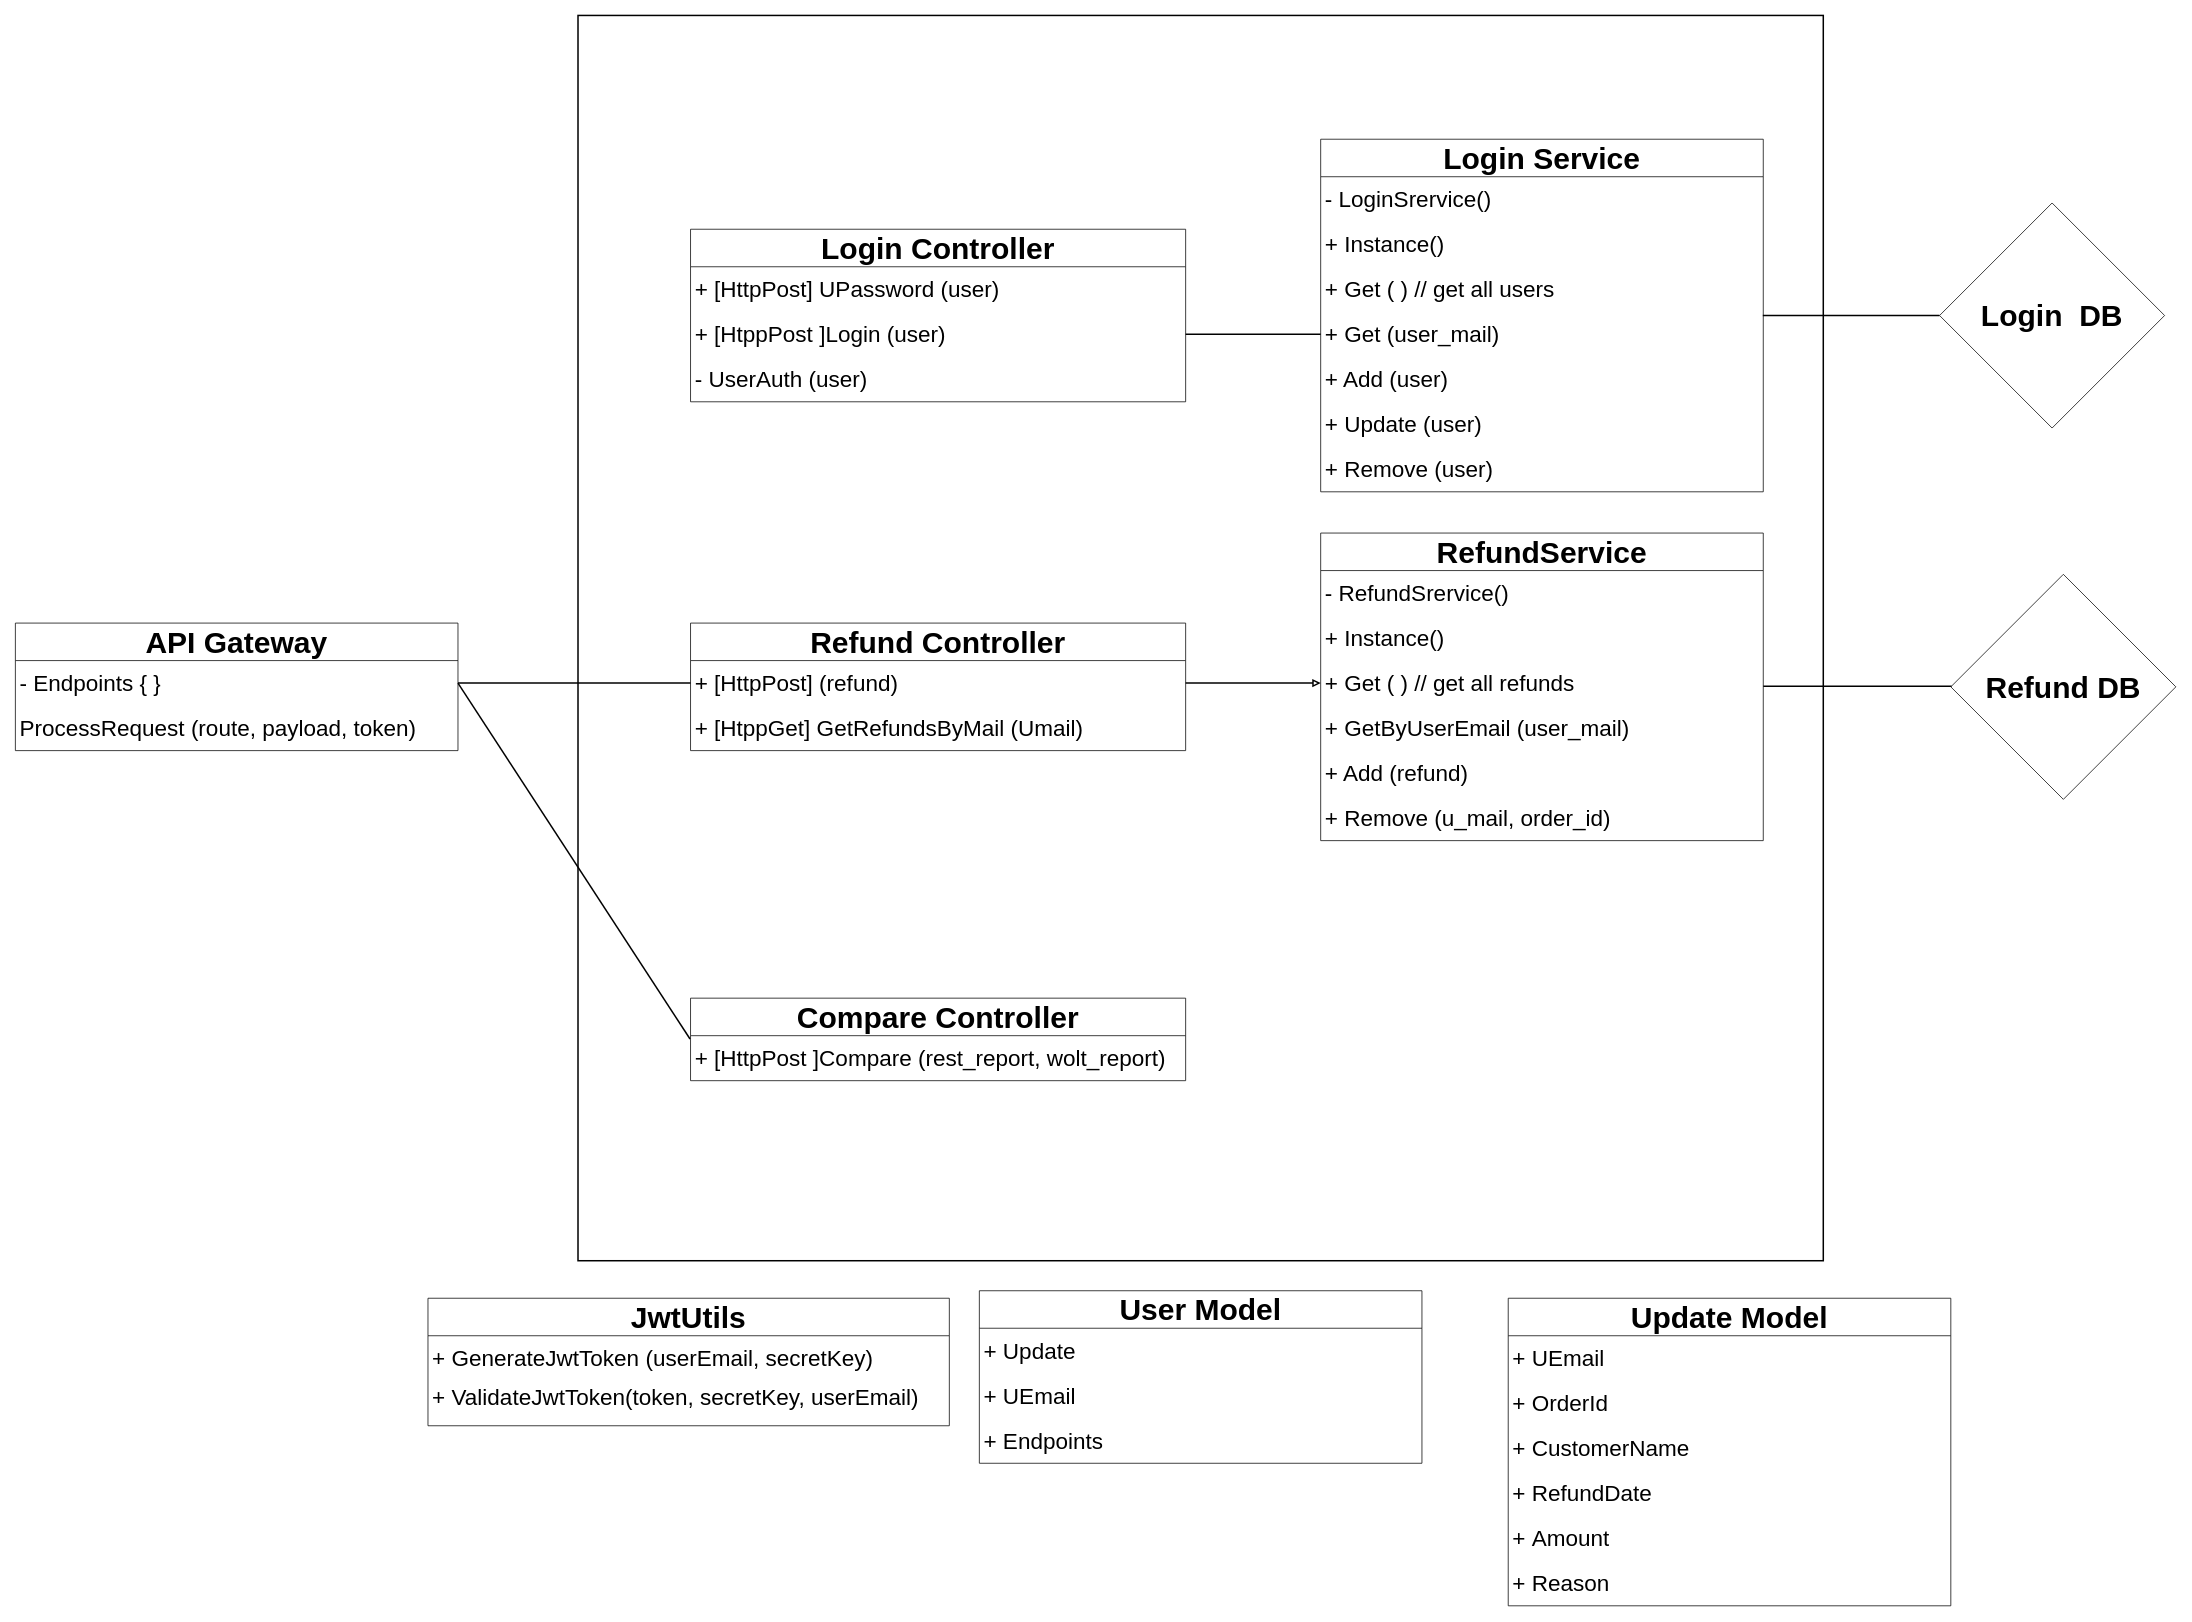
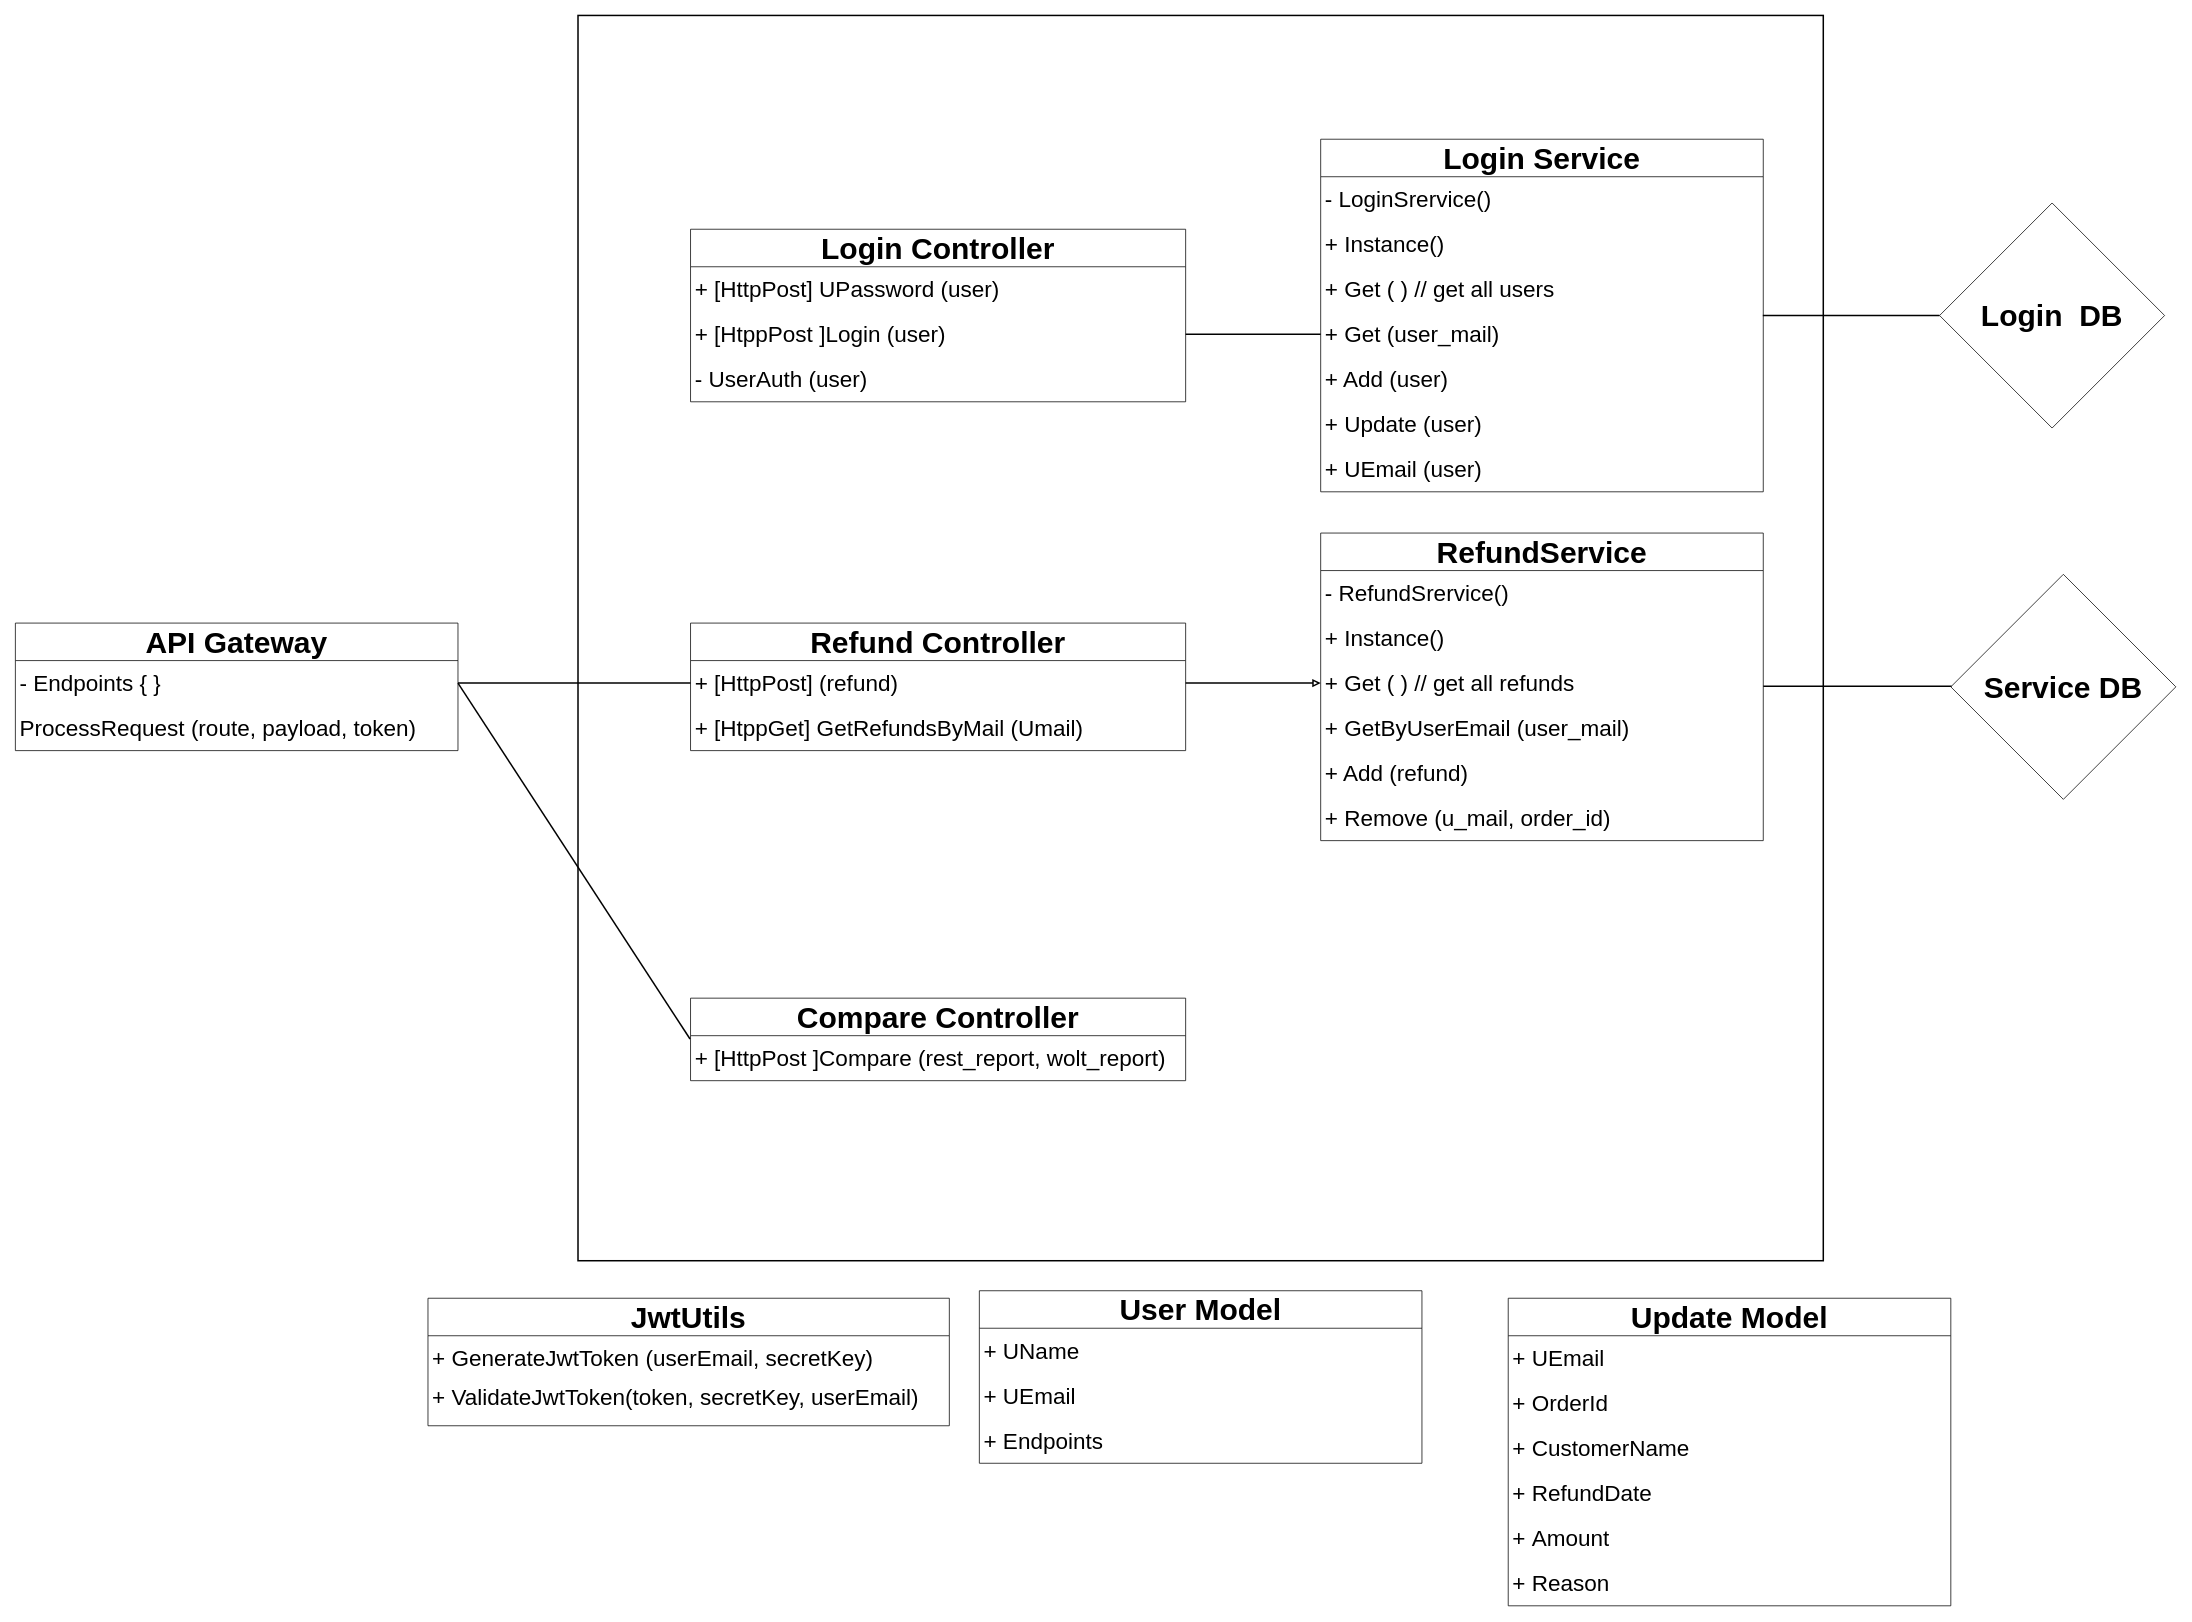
(1360, 469) -> (1358, 469)
(2063, 687) -> (2063, 687)
(1004, 1350) -> (1001, 1350)
